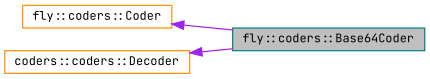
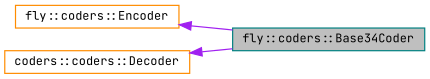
(97, 17) -> (97, 17)
(329, 39) -> (329, 39)
